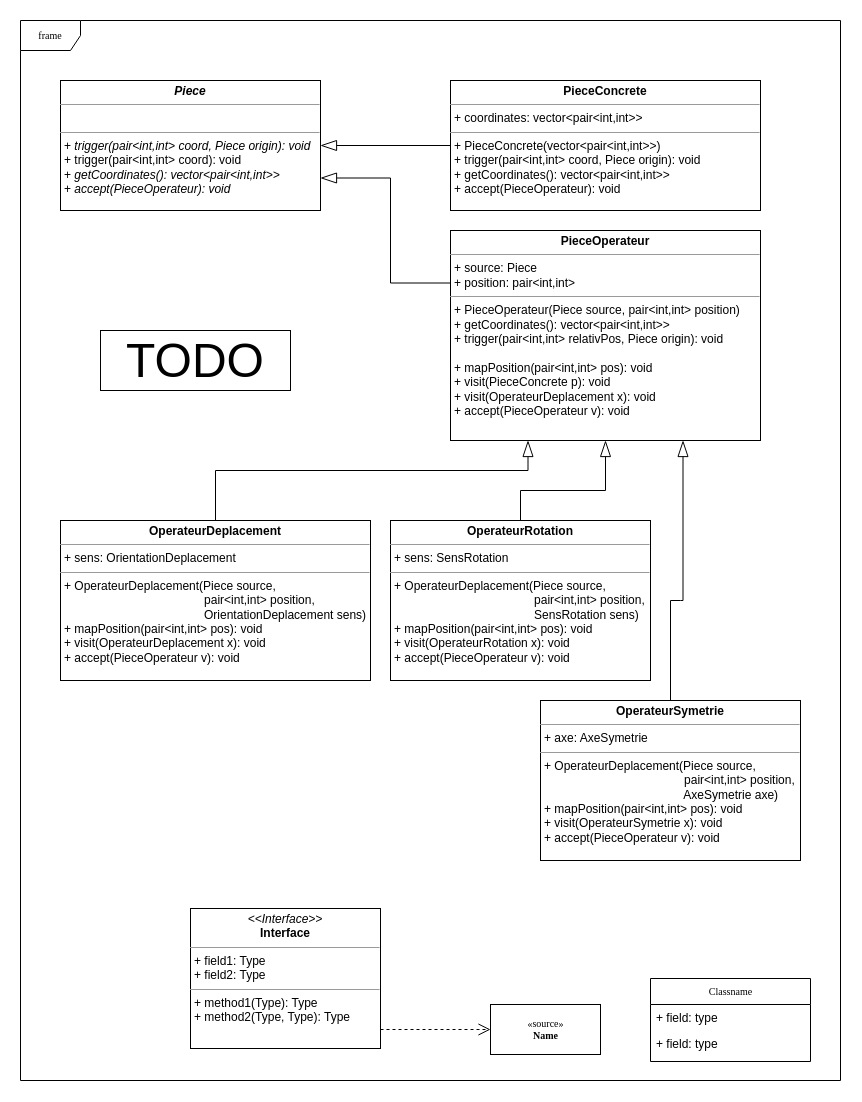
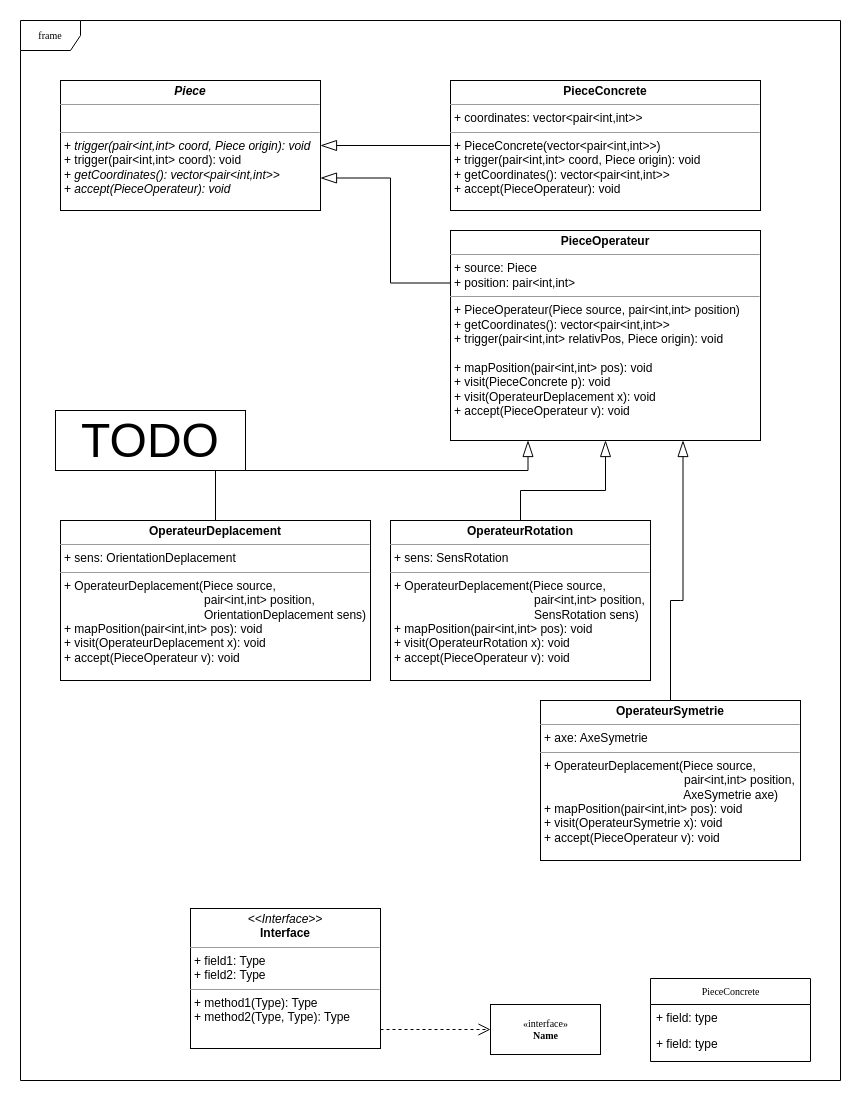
(196, 361) -> (151, 441)
(731, 992) -> (731, 992)
(546, 1030) -> (546, 1030)
